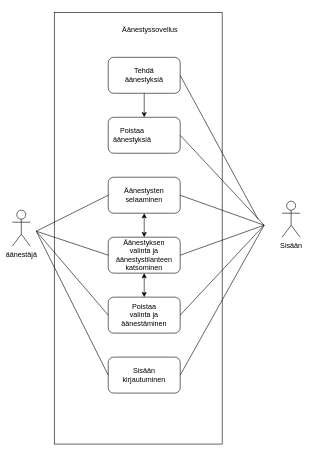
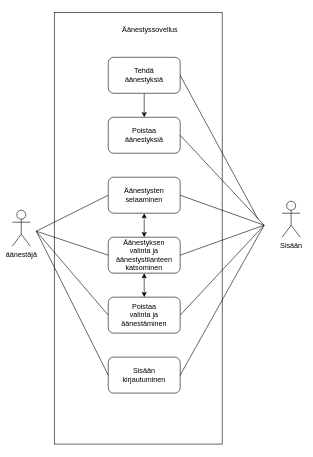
(132, 135) -> (144, 135)
